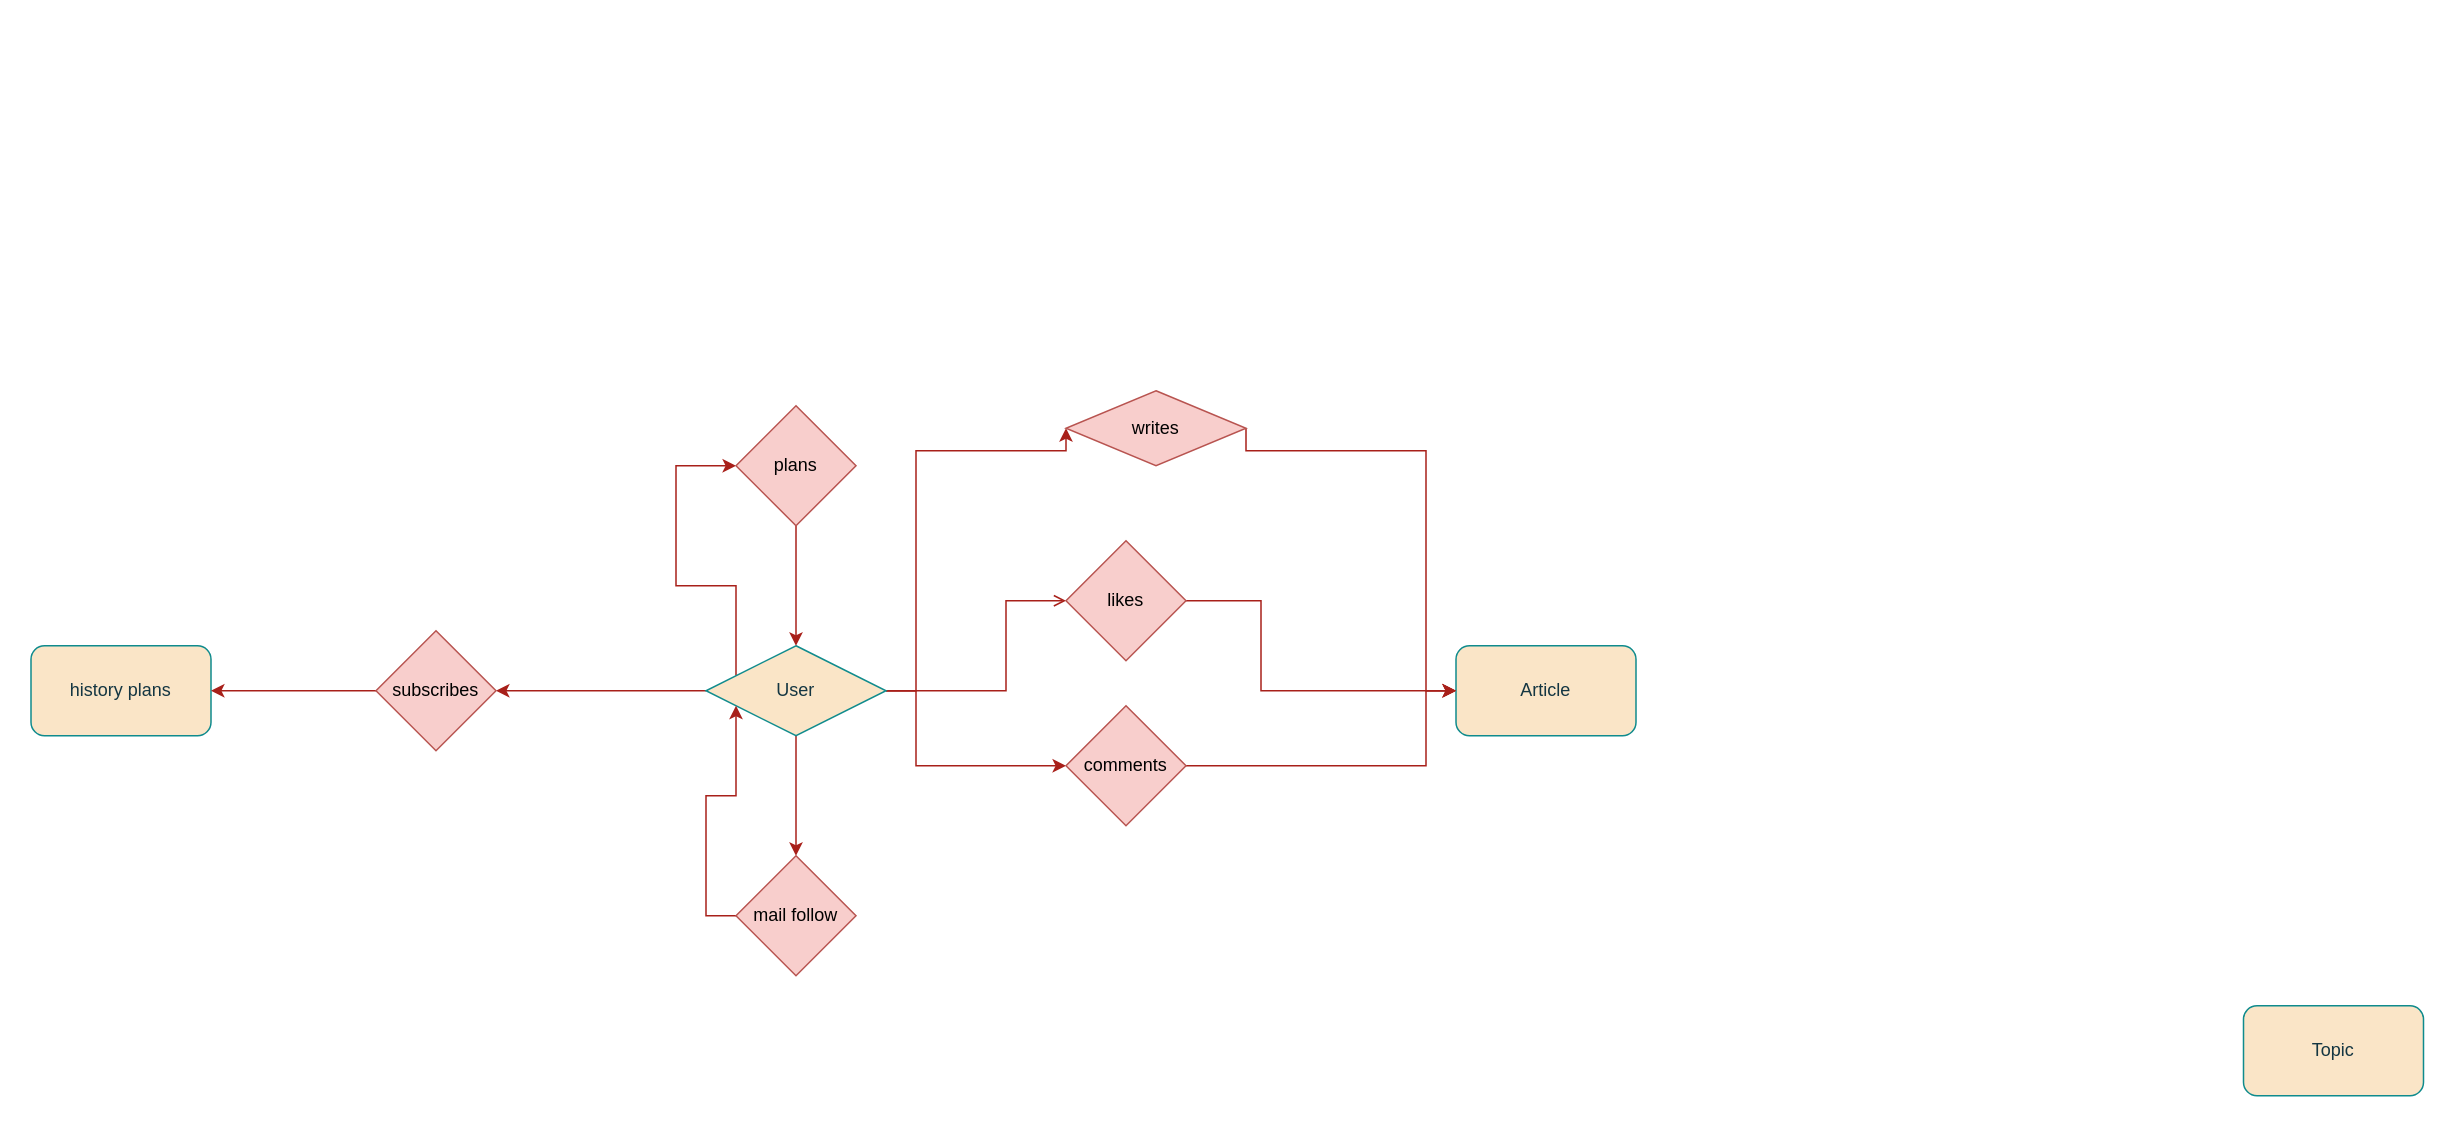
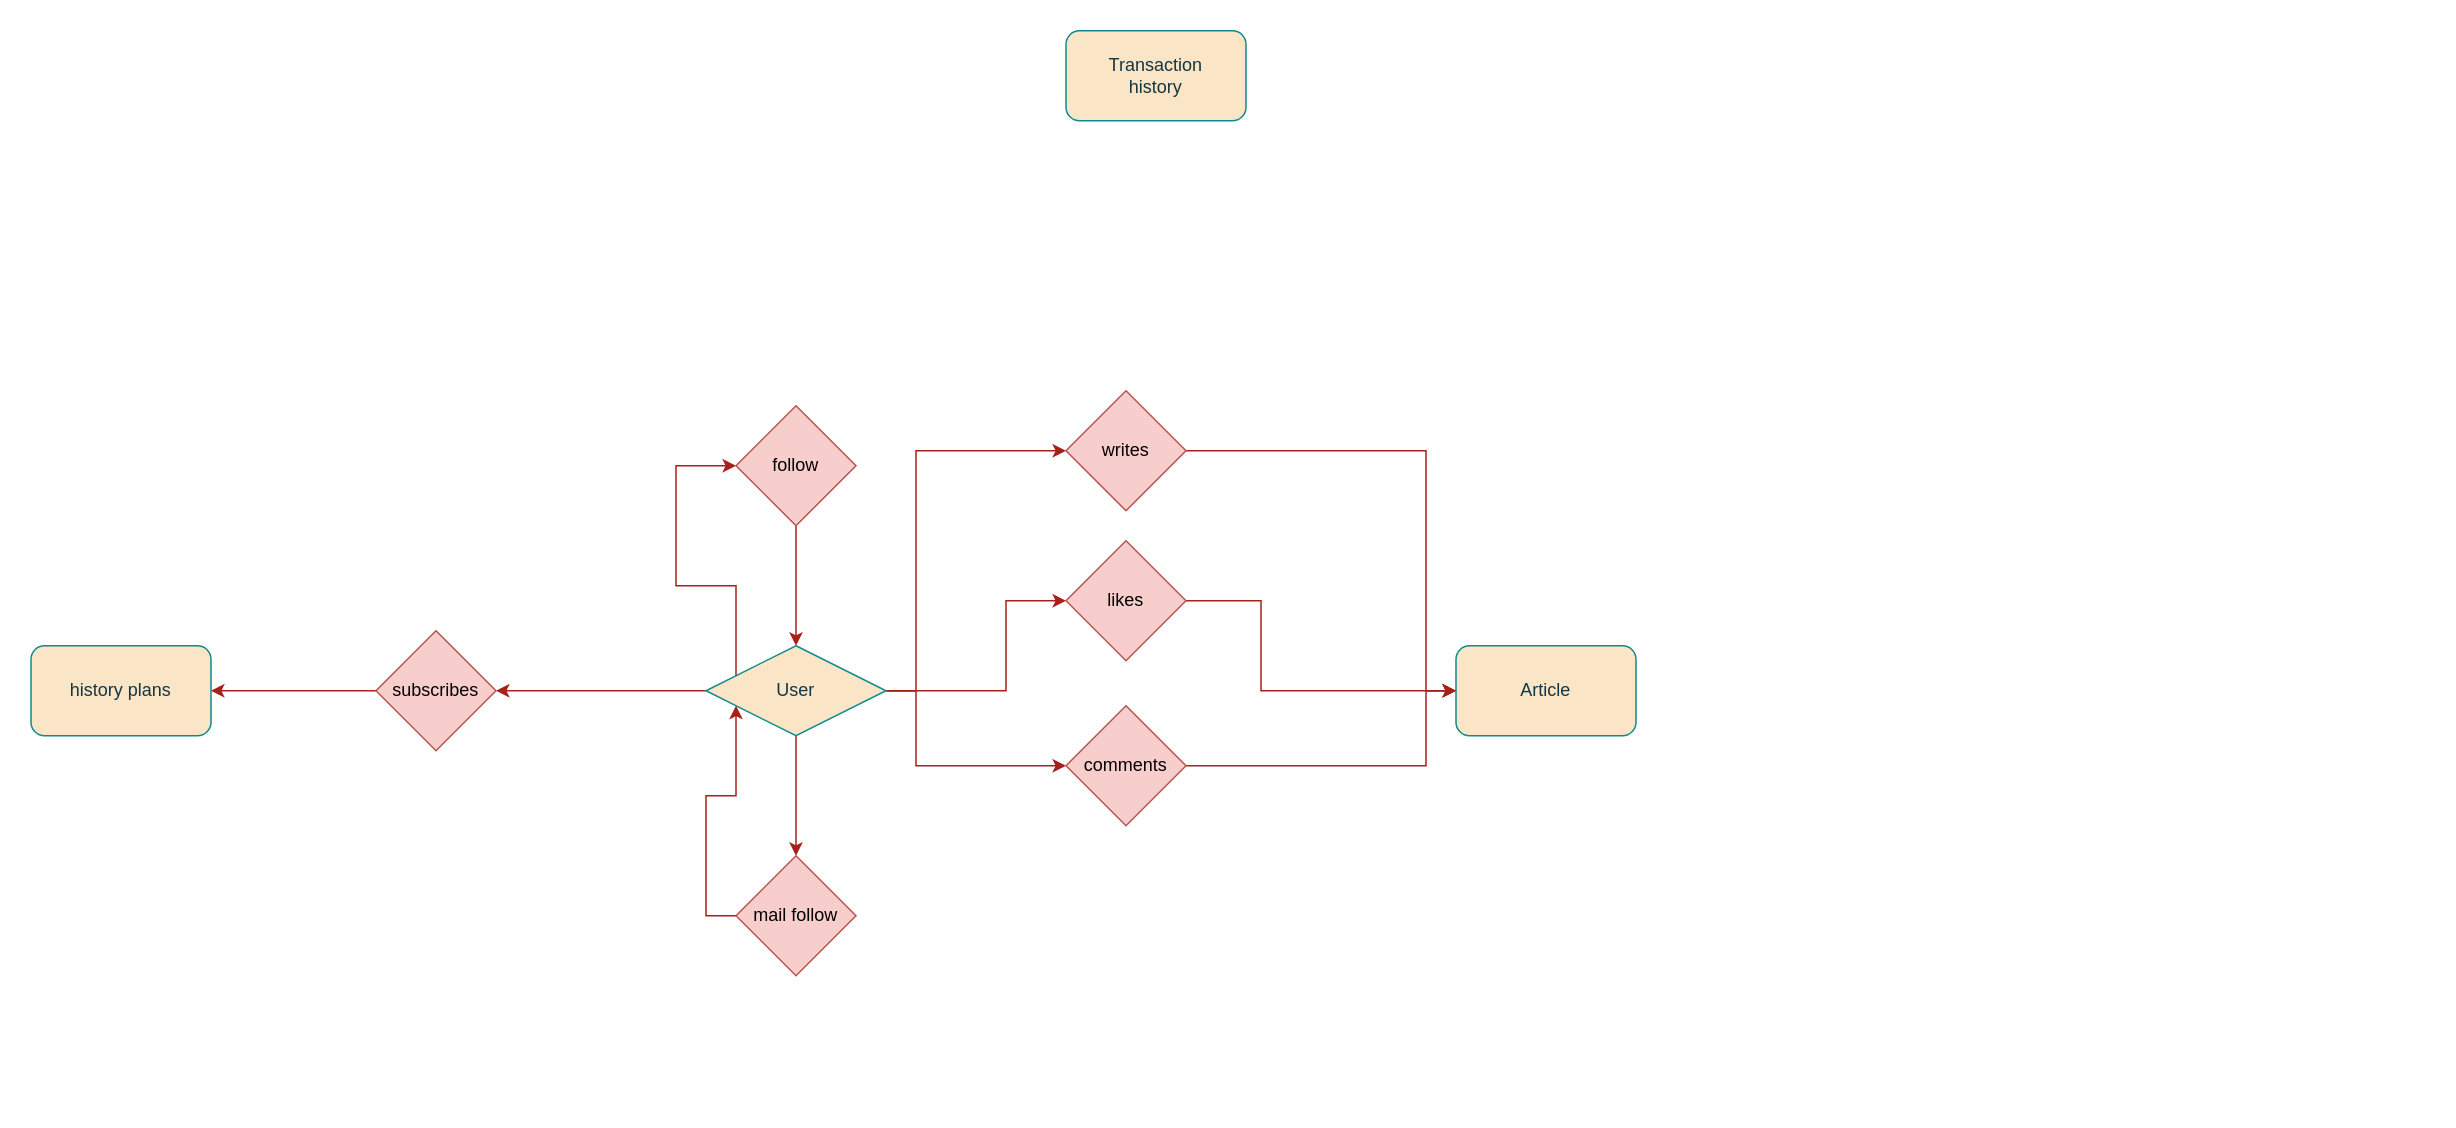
none -> (1156, 76)
(1156, 428) -> (1126, 451)
(796, 466) -> (796, 466)
(1056, 601) -> (1054, 601)
(2333, 1051) -> none
